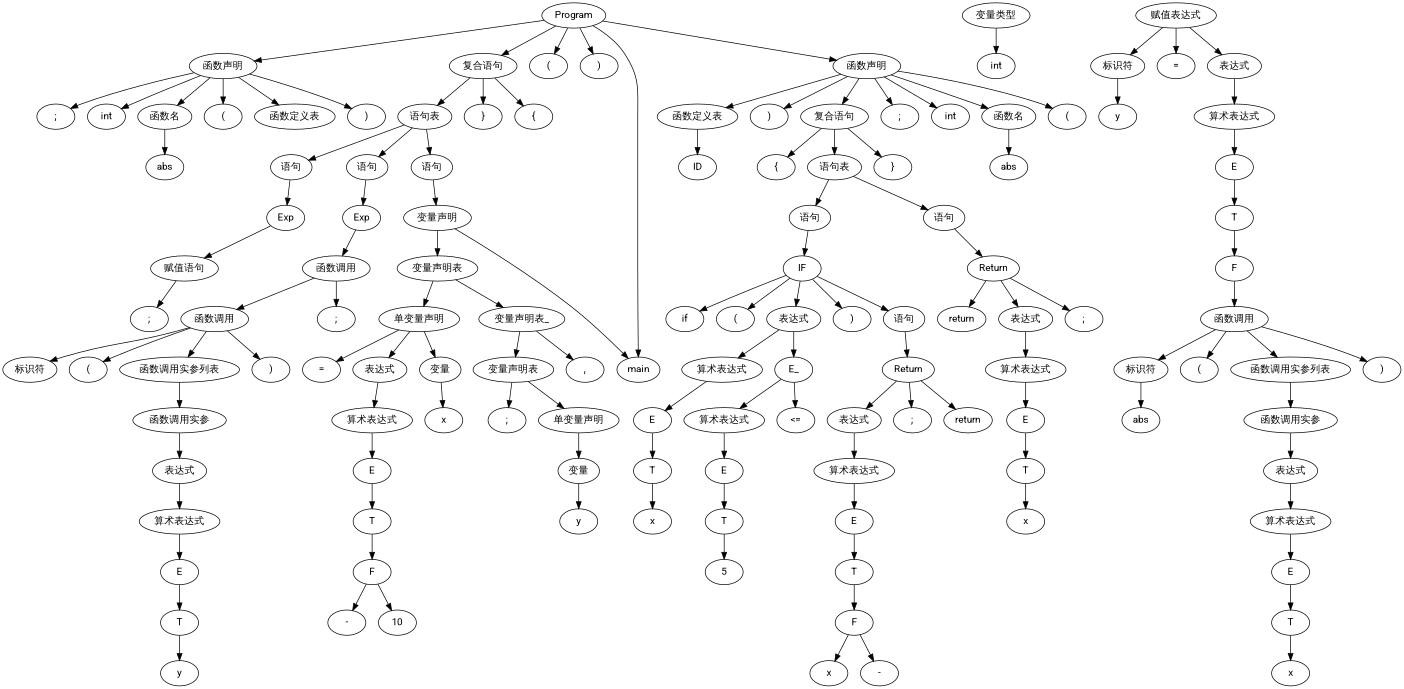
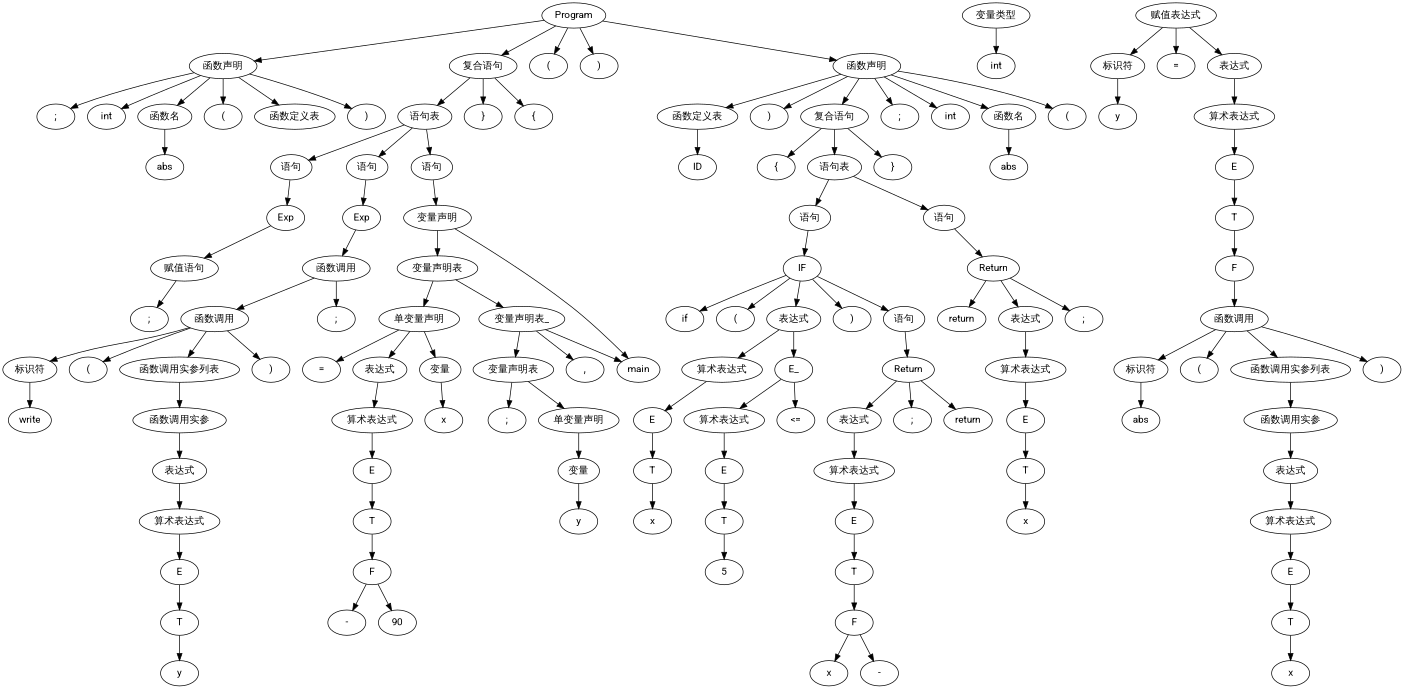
(638, 179) -> (580, 344)
none -> (30, 420)
(397, 623) -> (397, 623)
